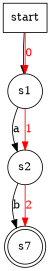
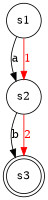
(25, 18) -> none
(25, 247) -> (24, 176)
